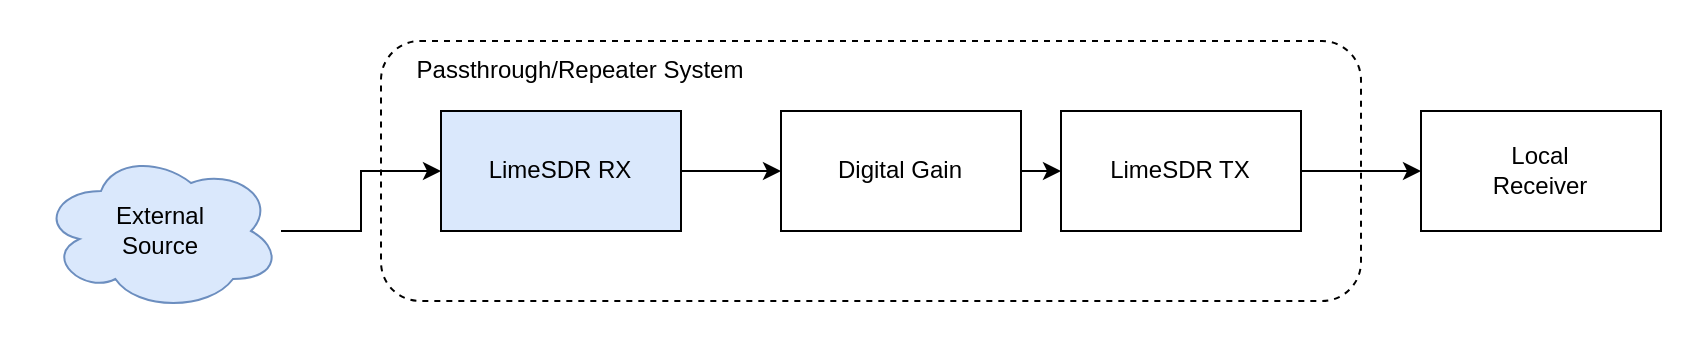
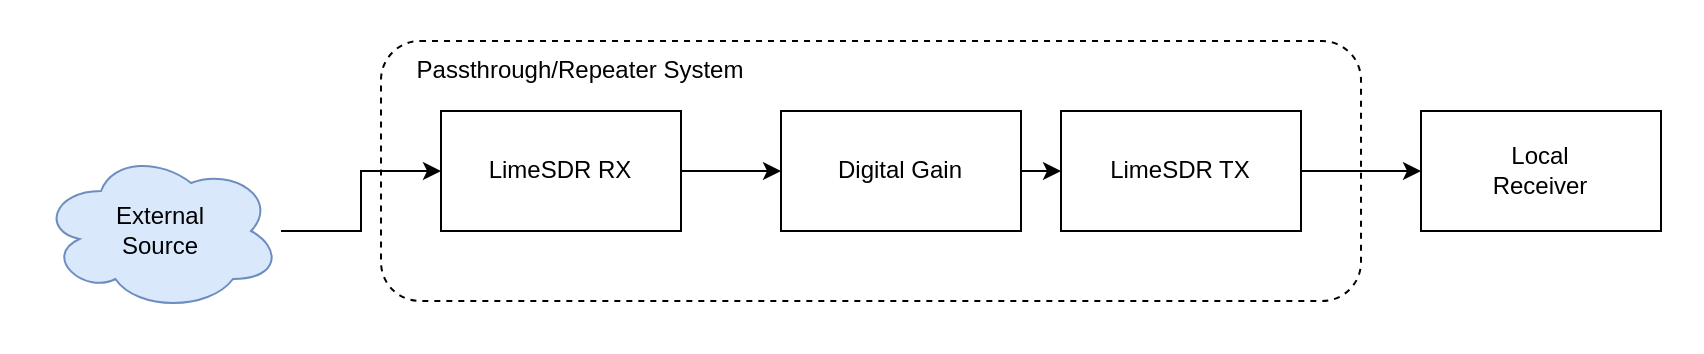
(561, 171) -> (561, 171)
